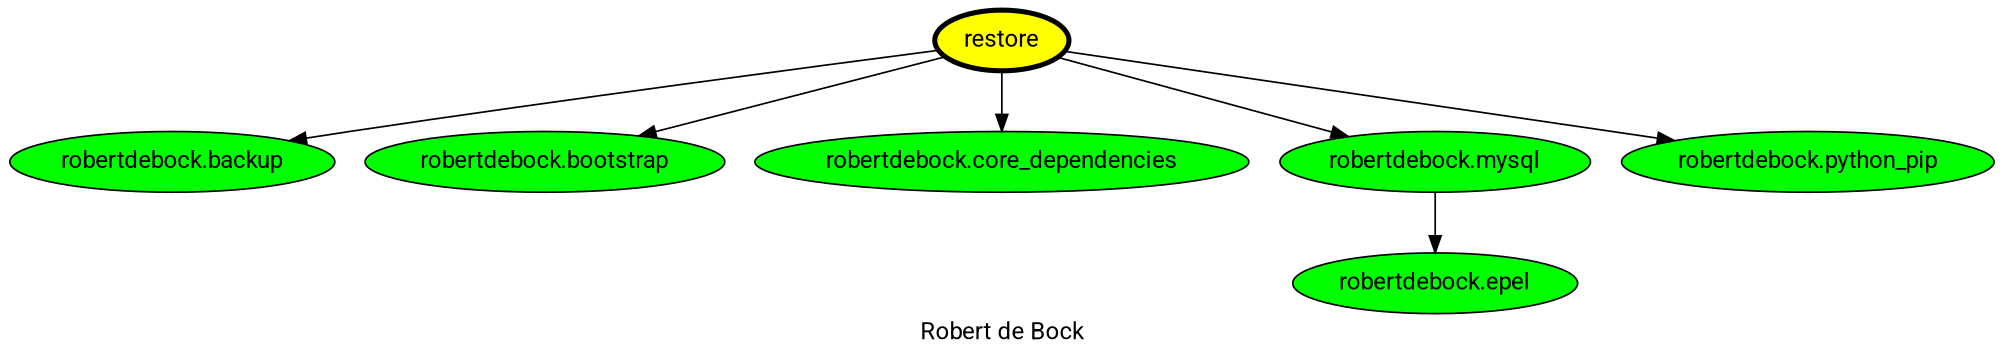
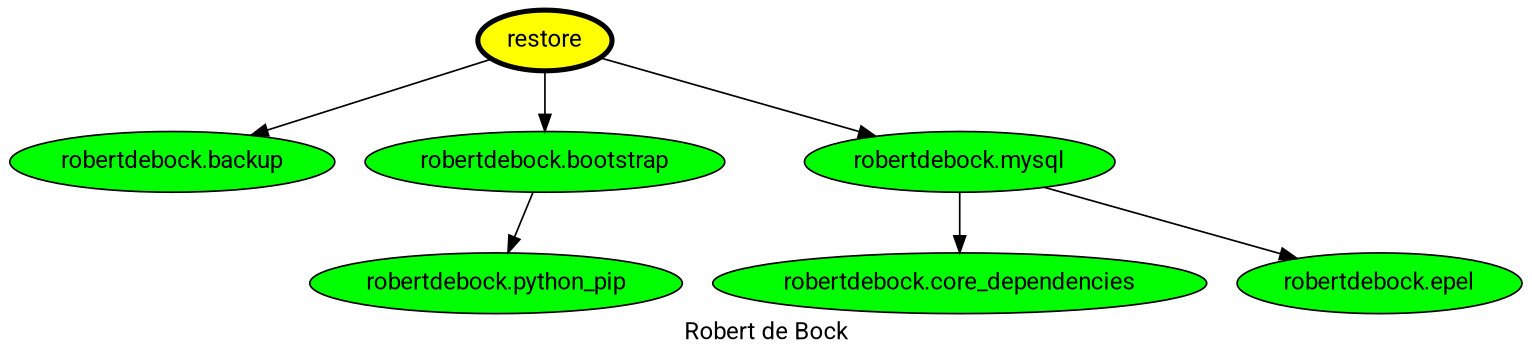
(1002, 93) -> (960, 214)
(1361, 95) -> (524, 215)
